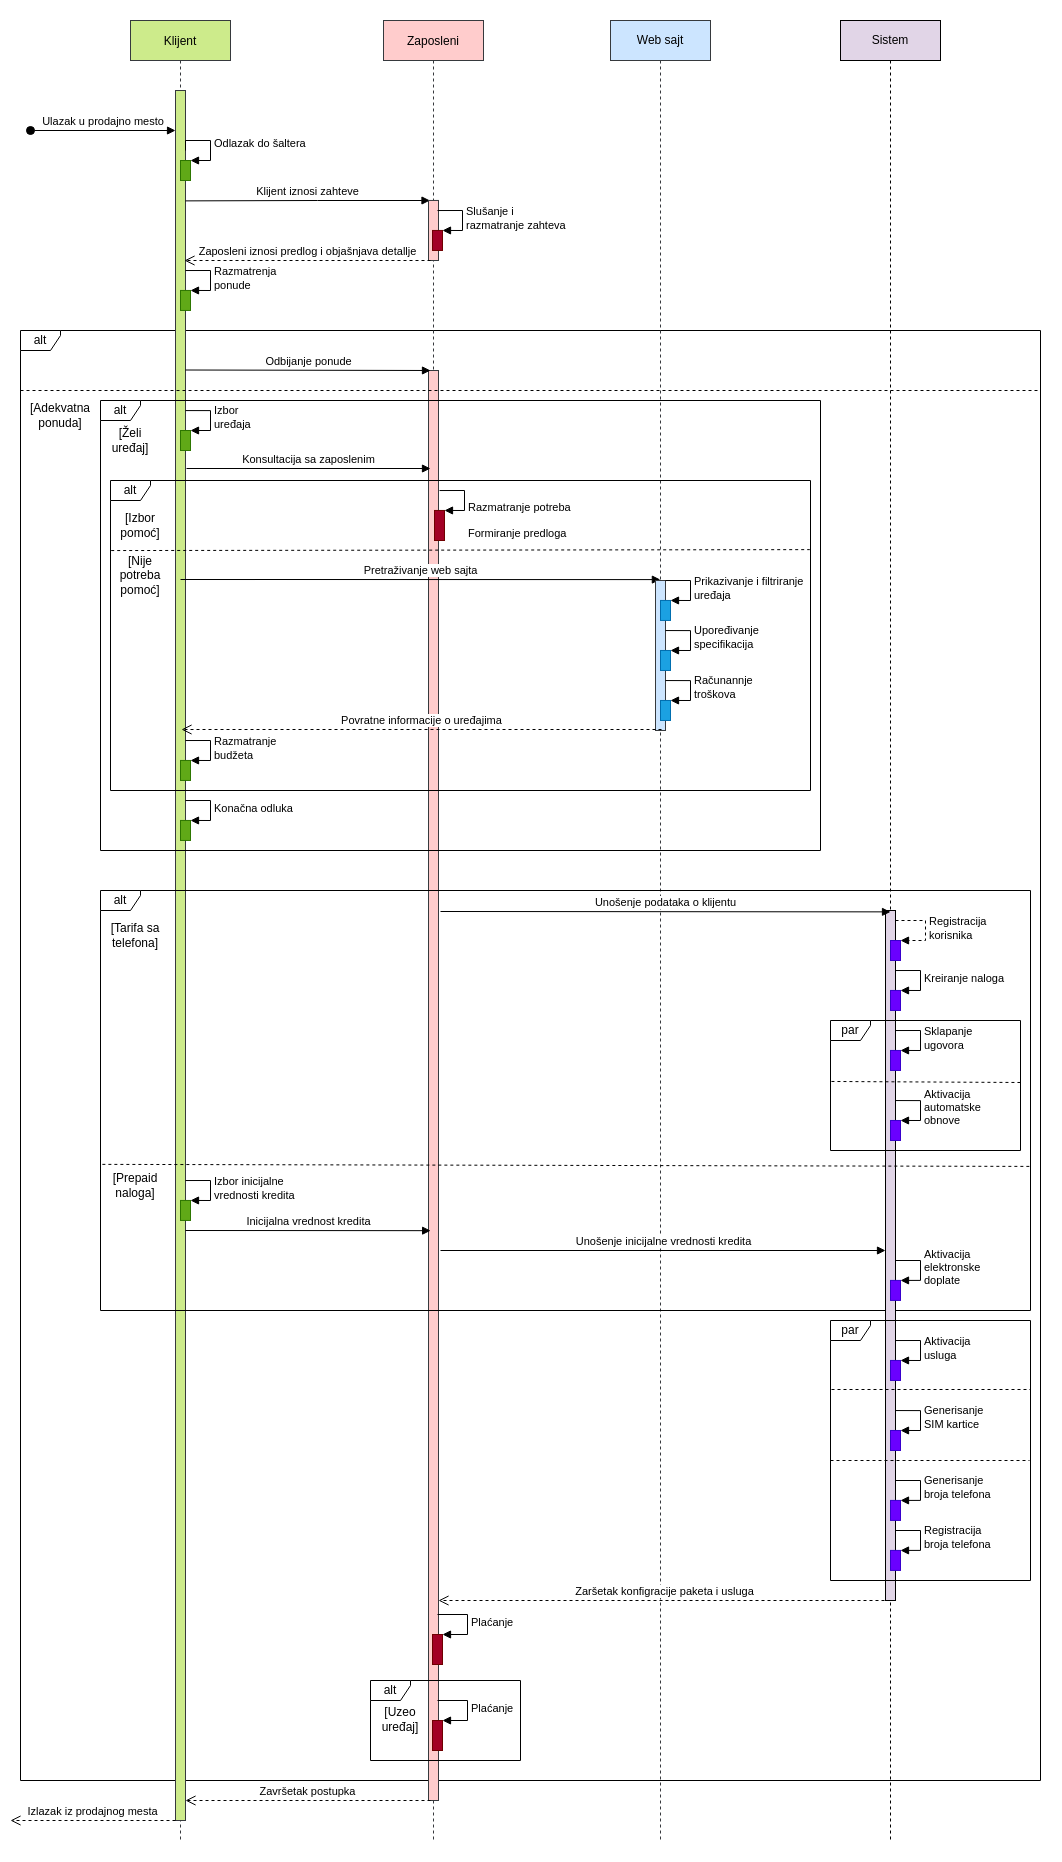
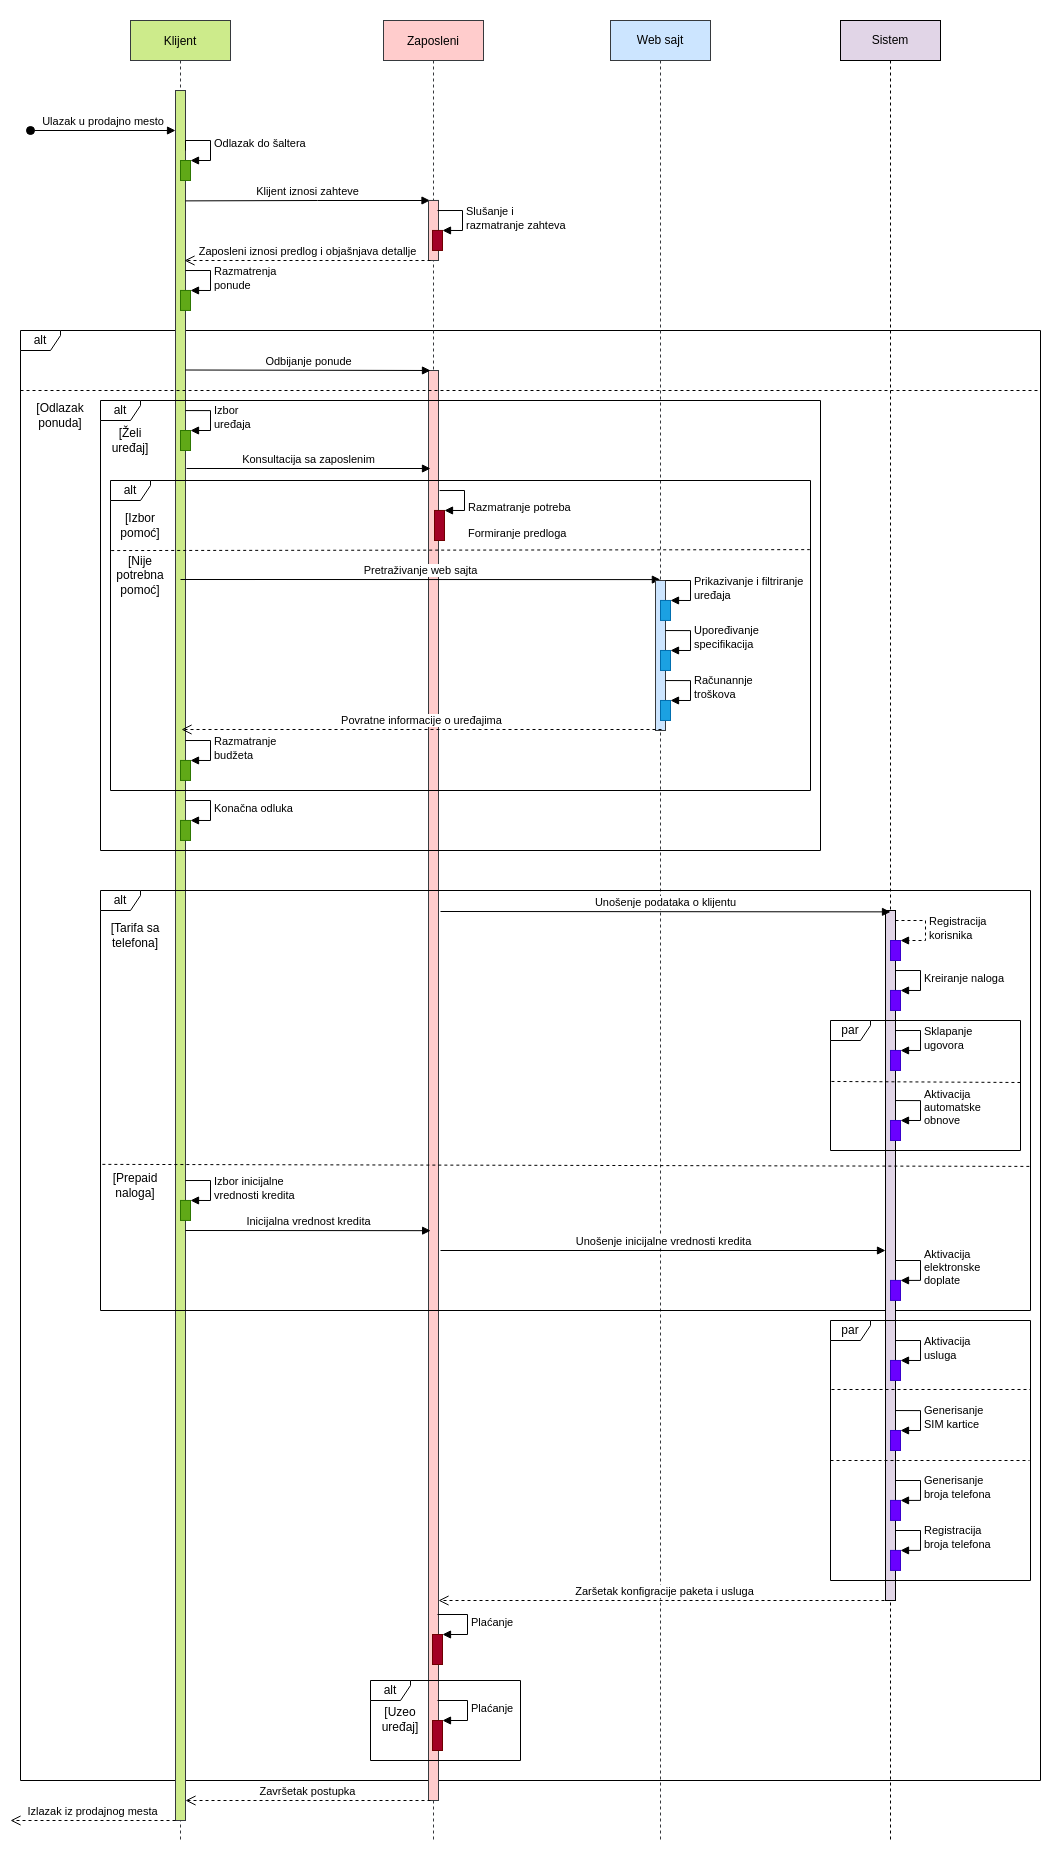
(61, 416) -> (61, 416)
(141, 576) -> (141, 576)
